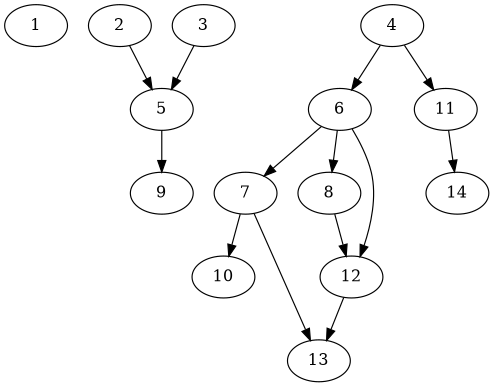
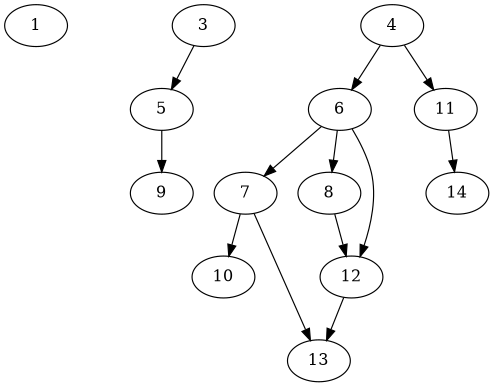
(120, 26) -> none
